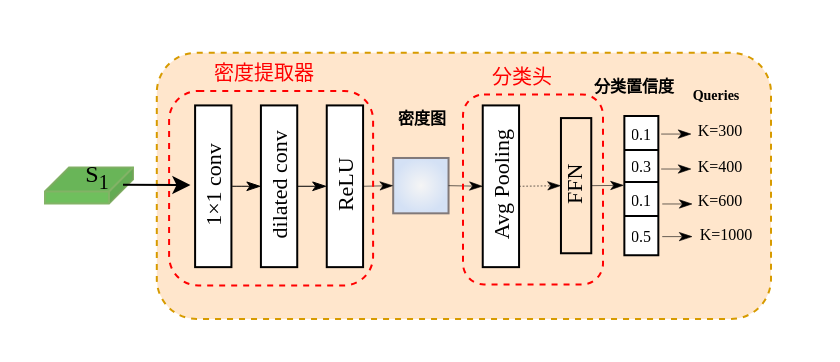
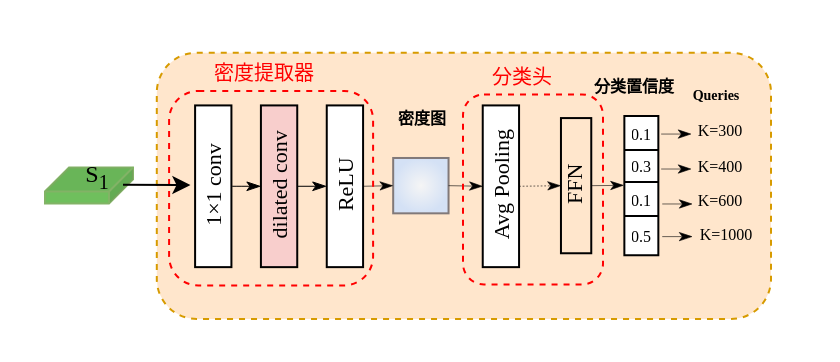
(279, 186) -> (279, 186)
